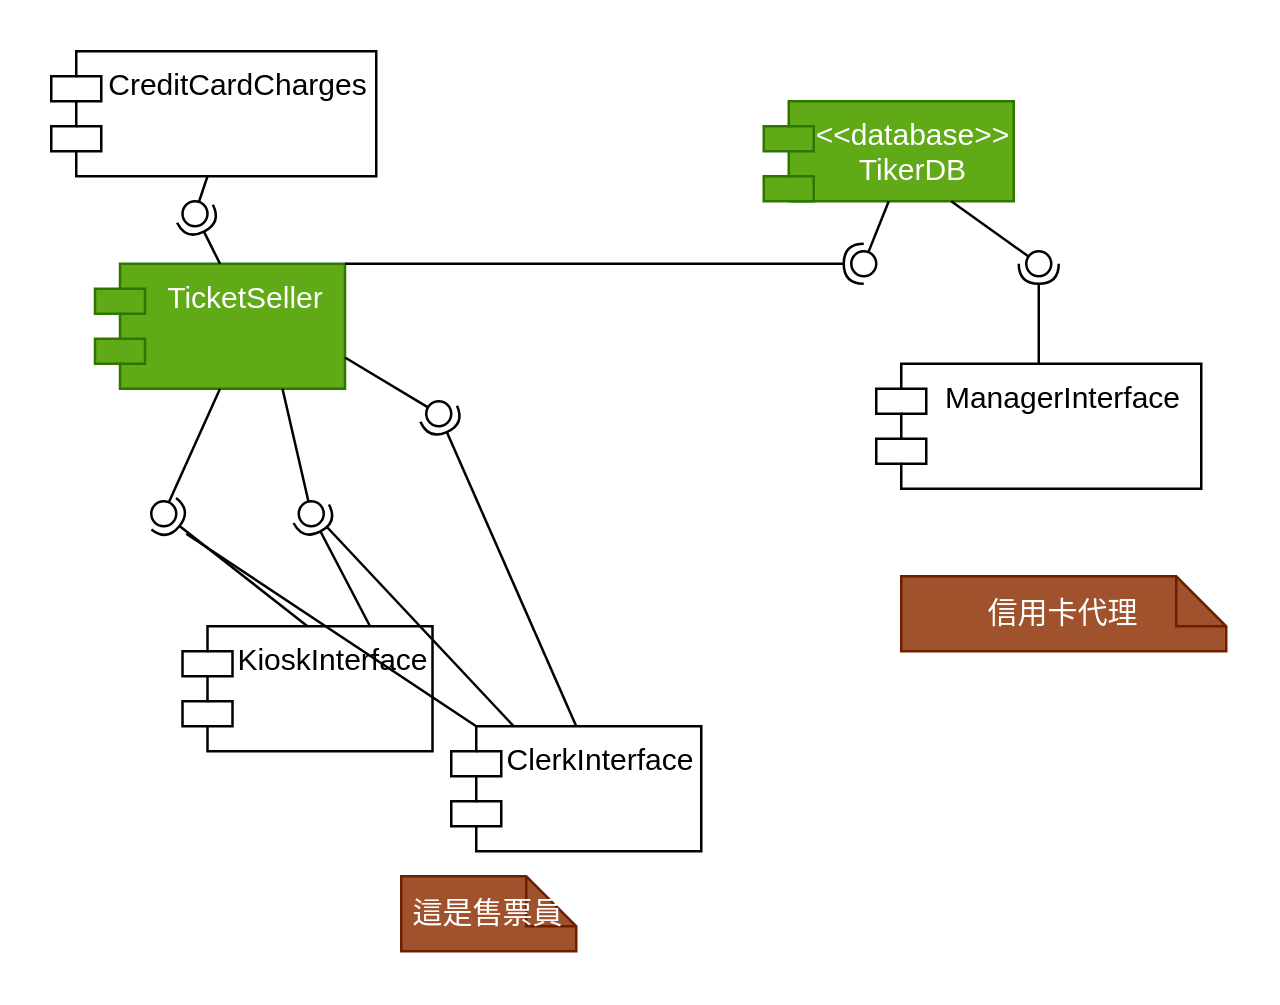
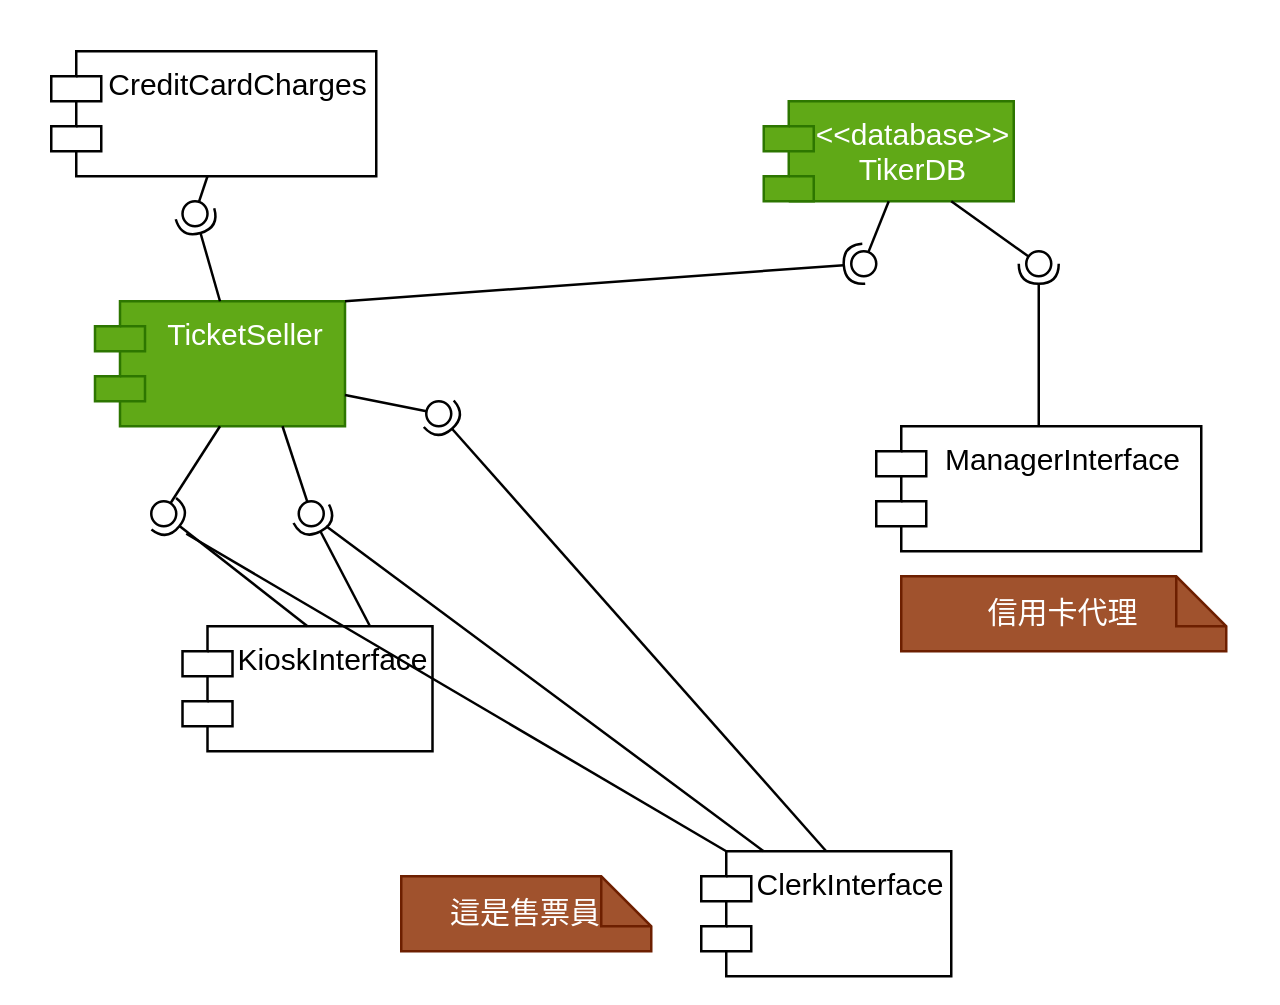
(220, 326) -> (220, 364)
(1039, 426) -> (1039, 489)
(576, 789) -> (826, 914)
(489, 914) -> (526, 914)
